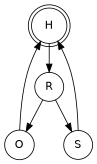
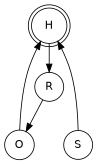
(62, 112) -> none
